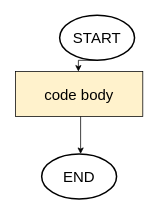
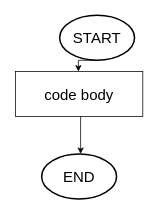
(79, 94) -> (79, 94)
